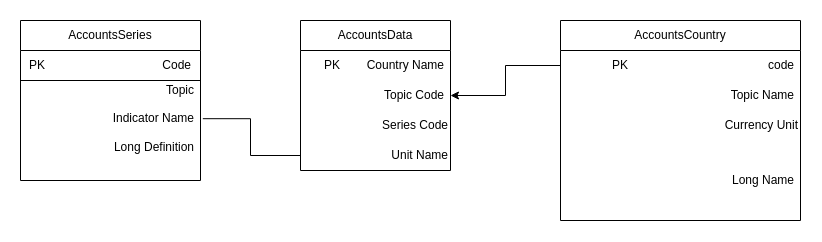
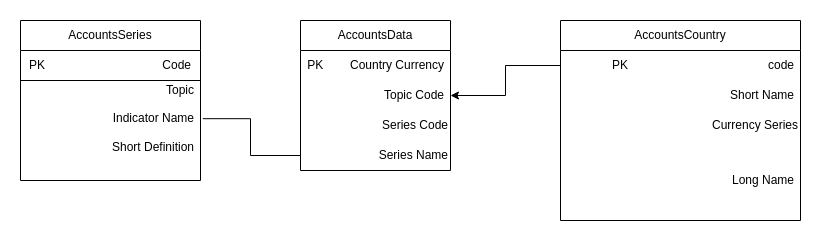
(378, 66) -> (375, 66)
(764, 96) -> (762, 96)
(758, 126) -> (751, 126)
(150, 131) -> (147, 131)
(421, 156) -> (415, 156)
